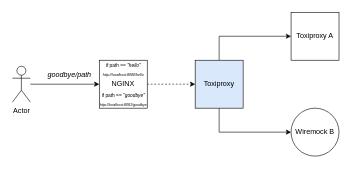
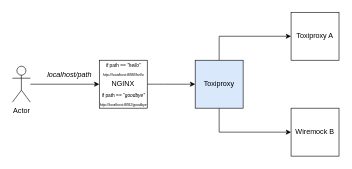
(70, 75) -> (70, 75)
(170, 84) -> (170, 84)
(315, 132) -> (315, 132)
